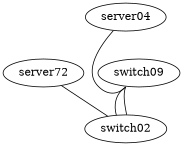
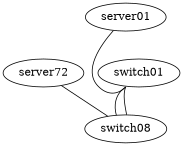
(126, 17) -> (126, 17)
(139, 73) -> (139, 73)
(126, 129) -> (126, 129)
